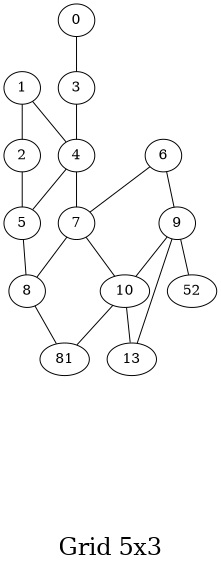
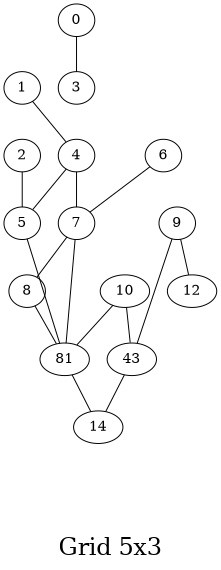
(22, 122) -> none
(77, 122) -> none
(170, 189) -> none
(25, 257) -> (43, 291)
(100, 257) -> (71, 291)
(151, 257) -> none
(192, 291) -> (192, 291)
(132, 359) -> (132, 359)
none -> (98, 427)
